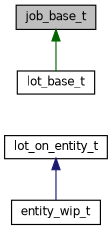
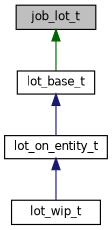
(56, 17) -> (56, 17)
none -> (56, 121)
(56, 212) -> (56, 212)
